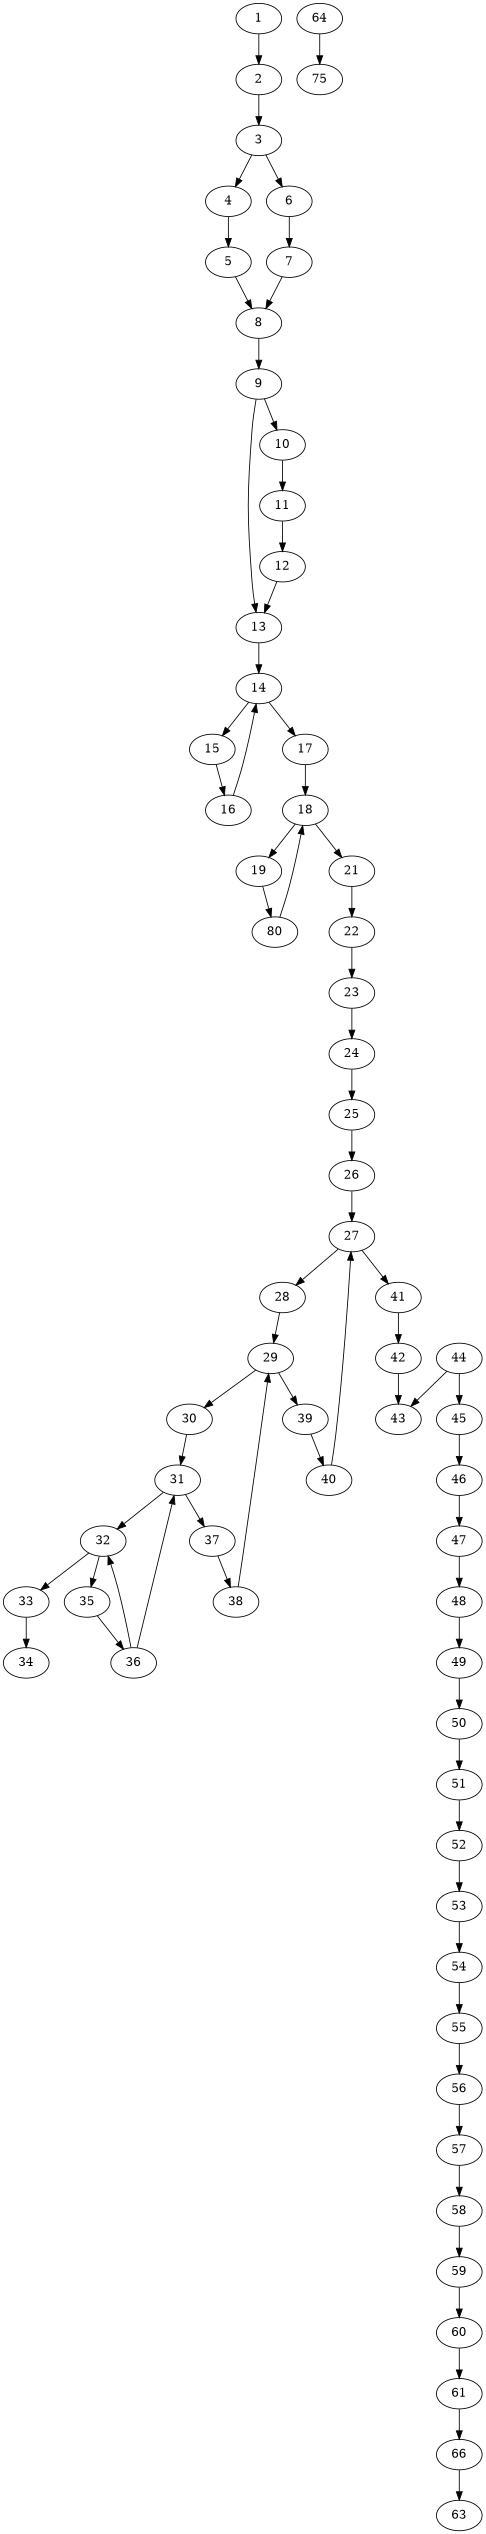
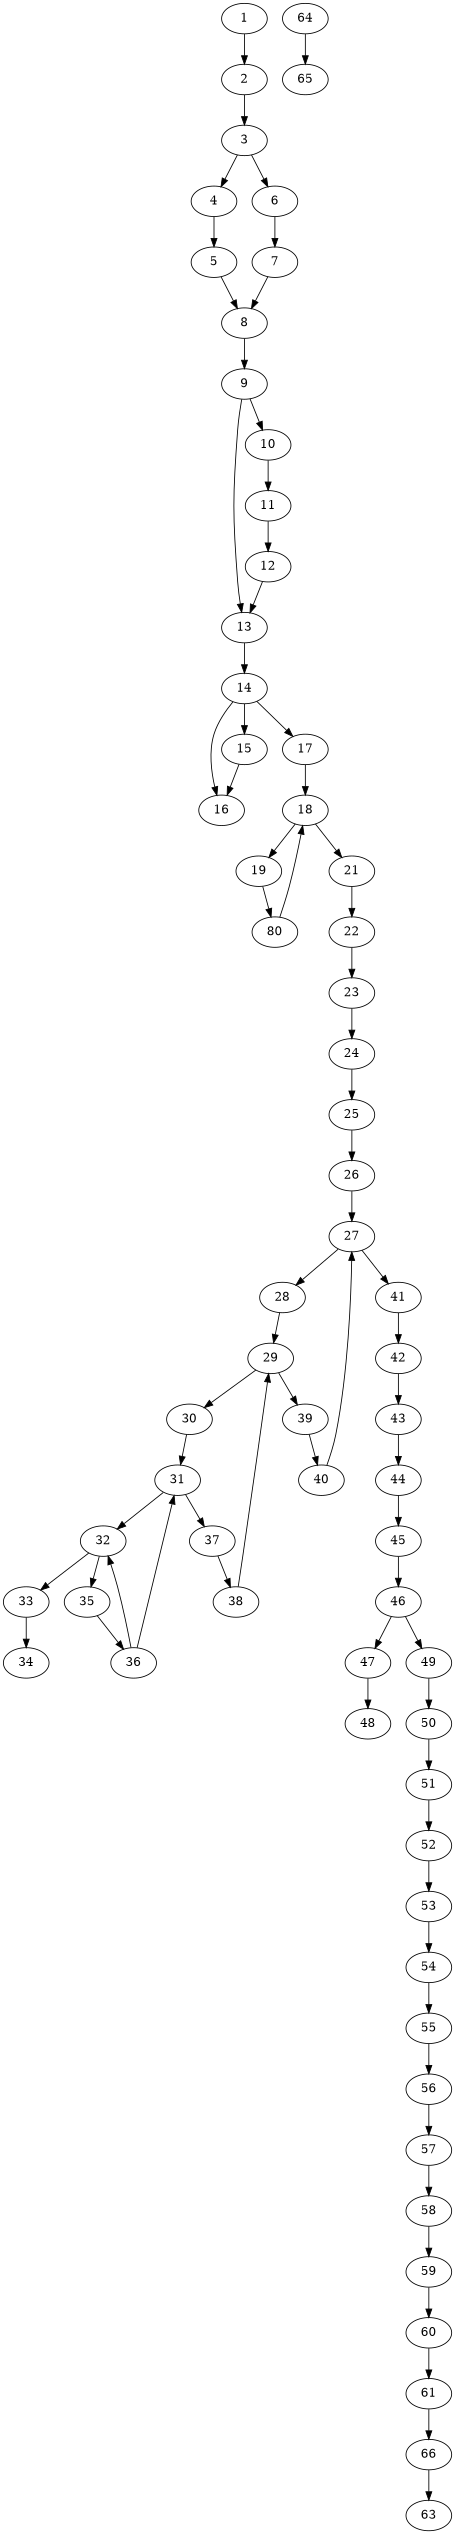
(320, 80) -> (305, 80)
(245, 754) -> (212, 742)
(432, 1386) -> (398, 1446)
(459, 1628) -> (412, 1629)
